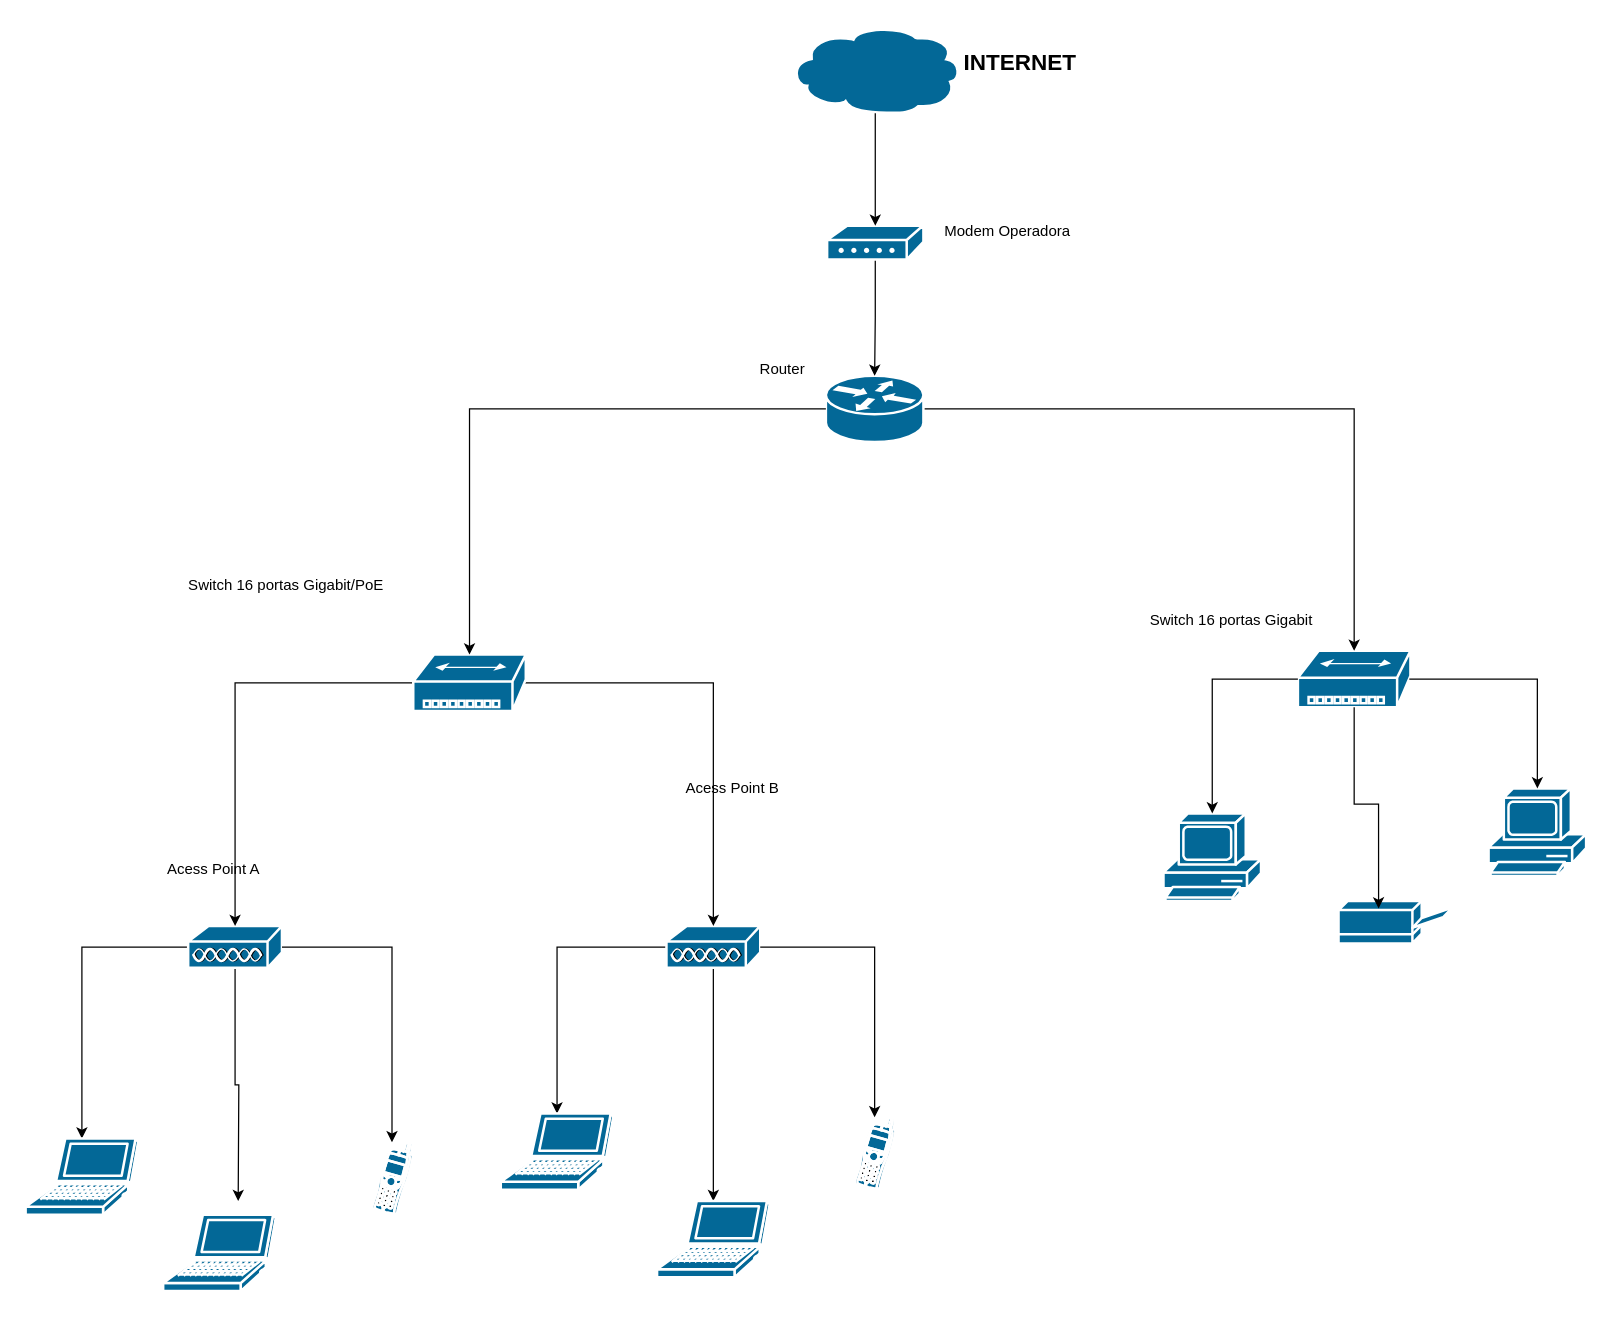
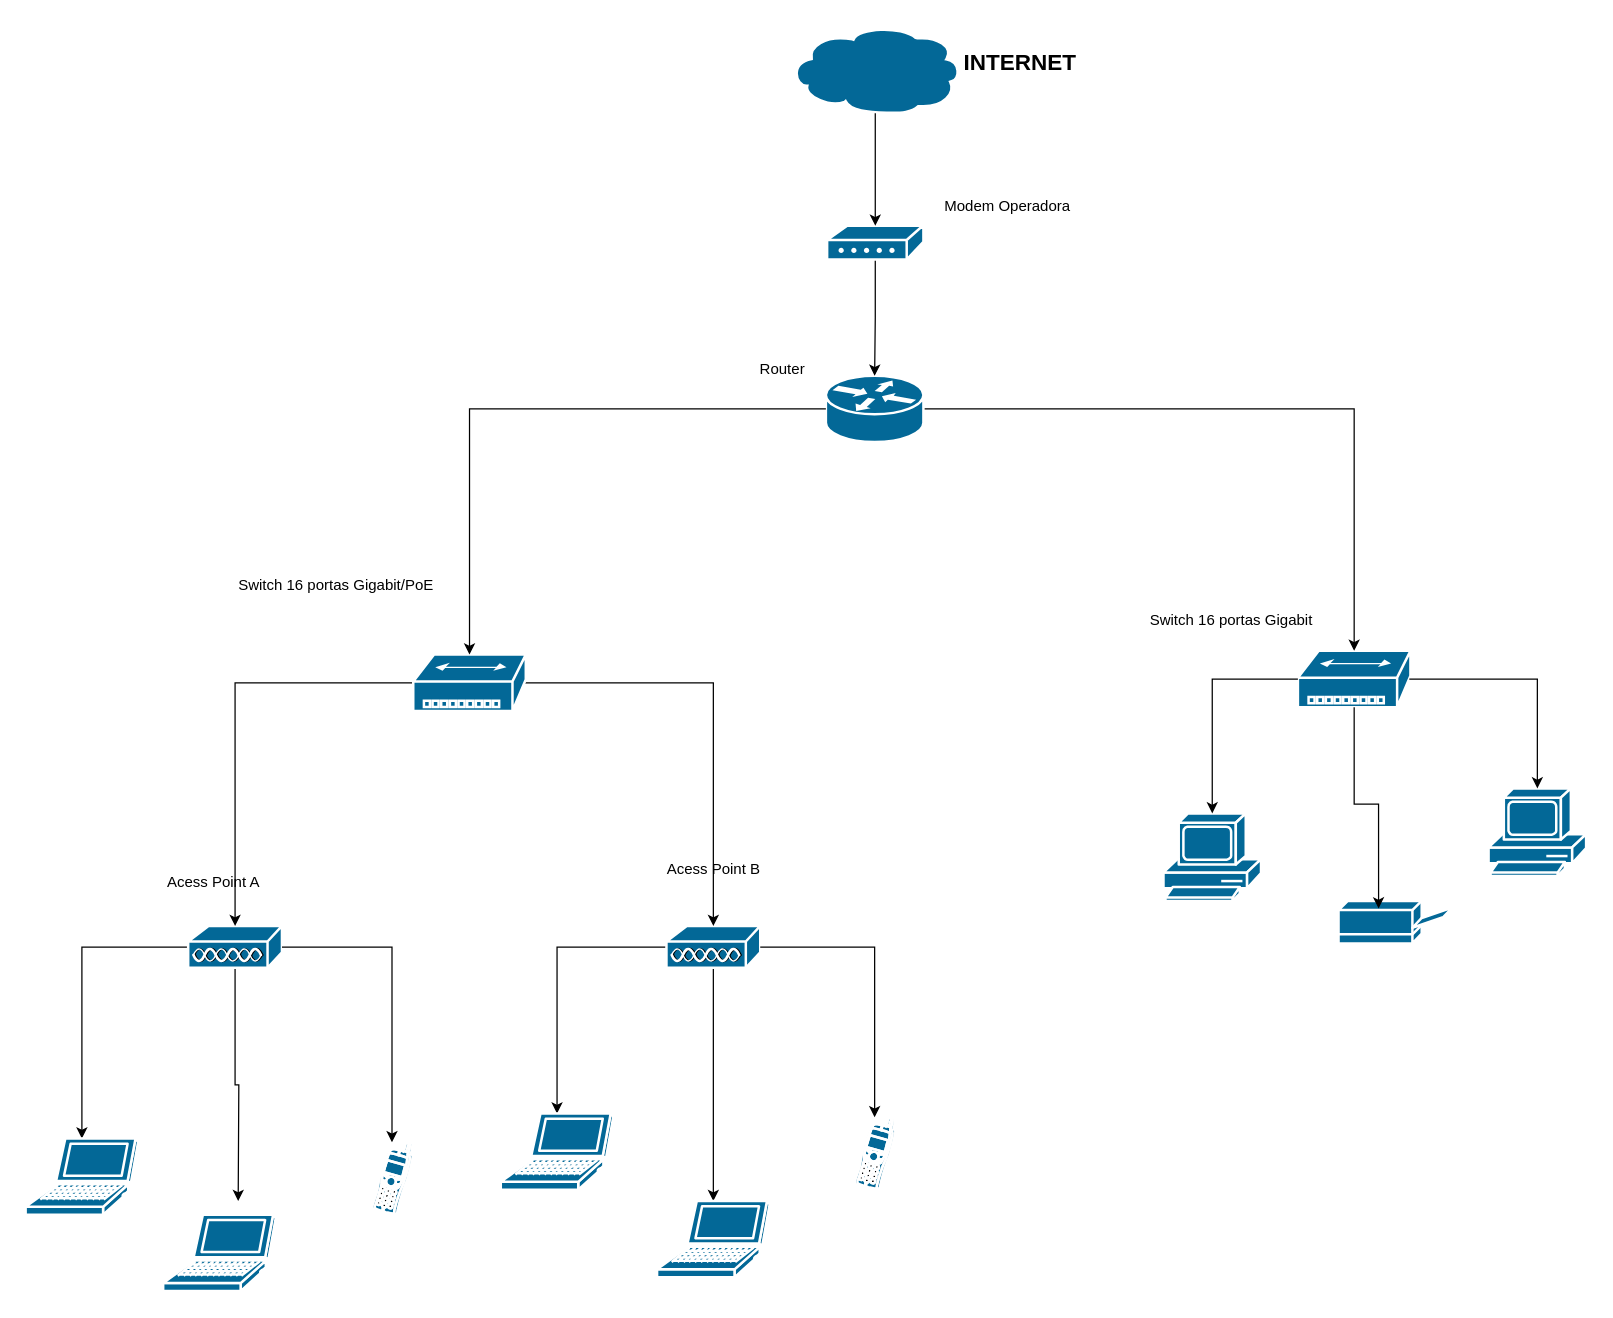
(1006, 232) -> (1006, 207)
(285, 586) -> (335, 586)
(732, 788) -> (713, 869)
(213, 869) -> (213, 882)
